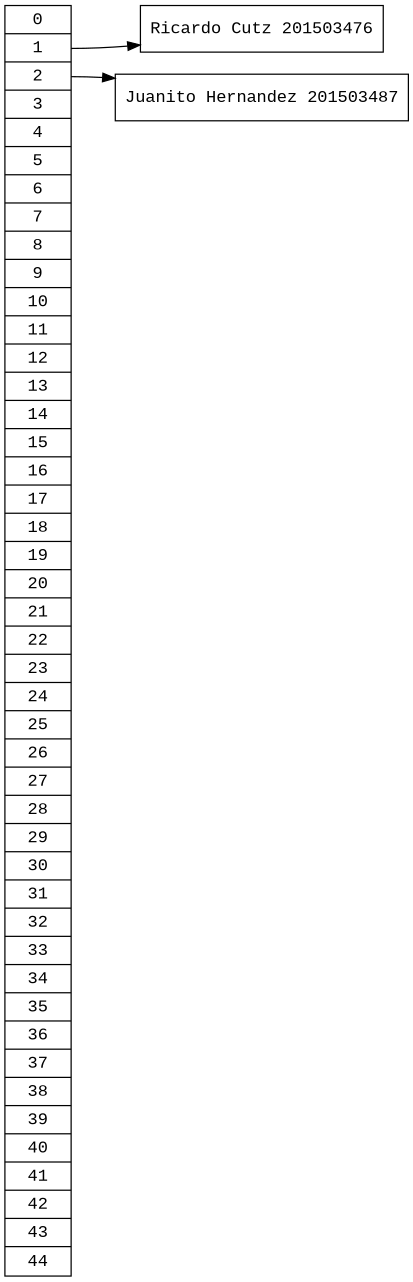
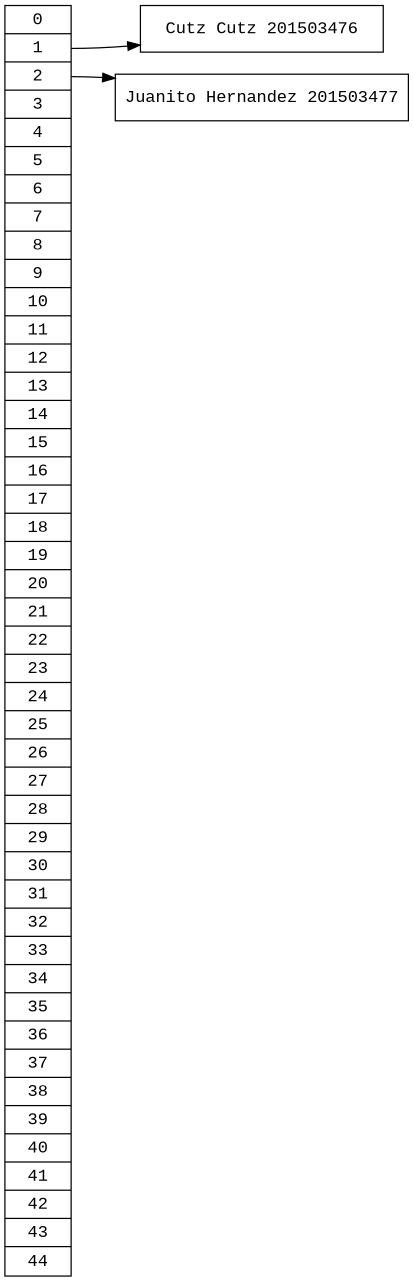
(262, 29) -> (262, 29)
(262, 97) -> (262, 97)
